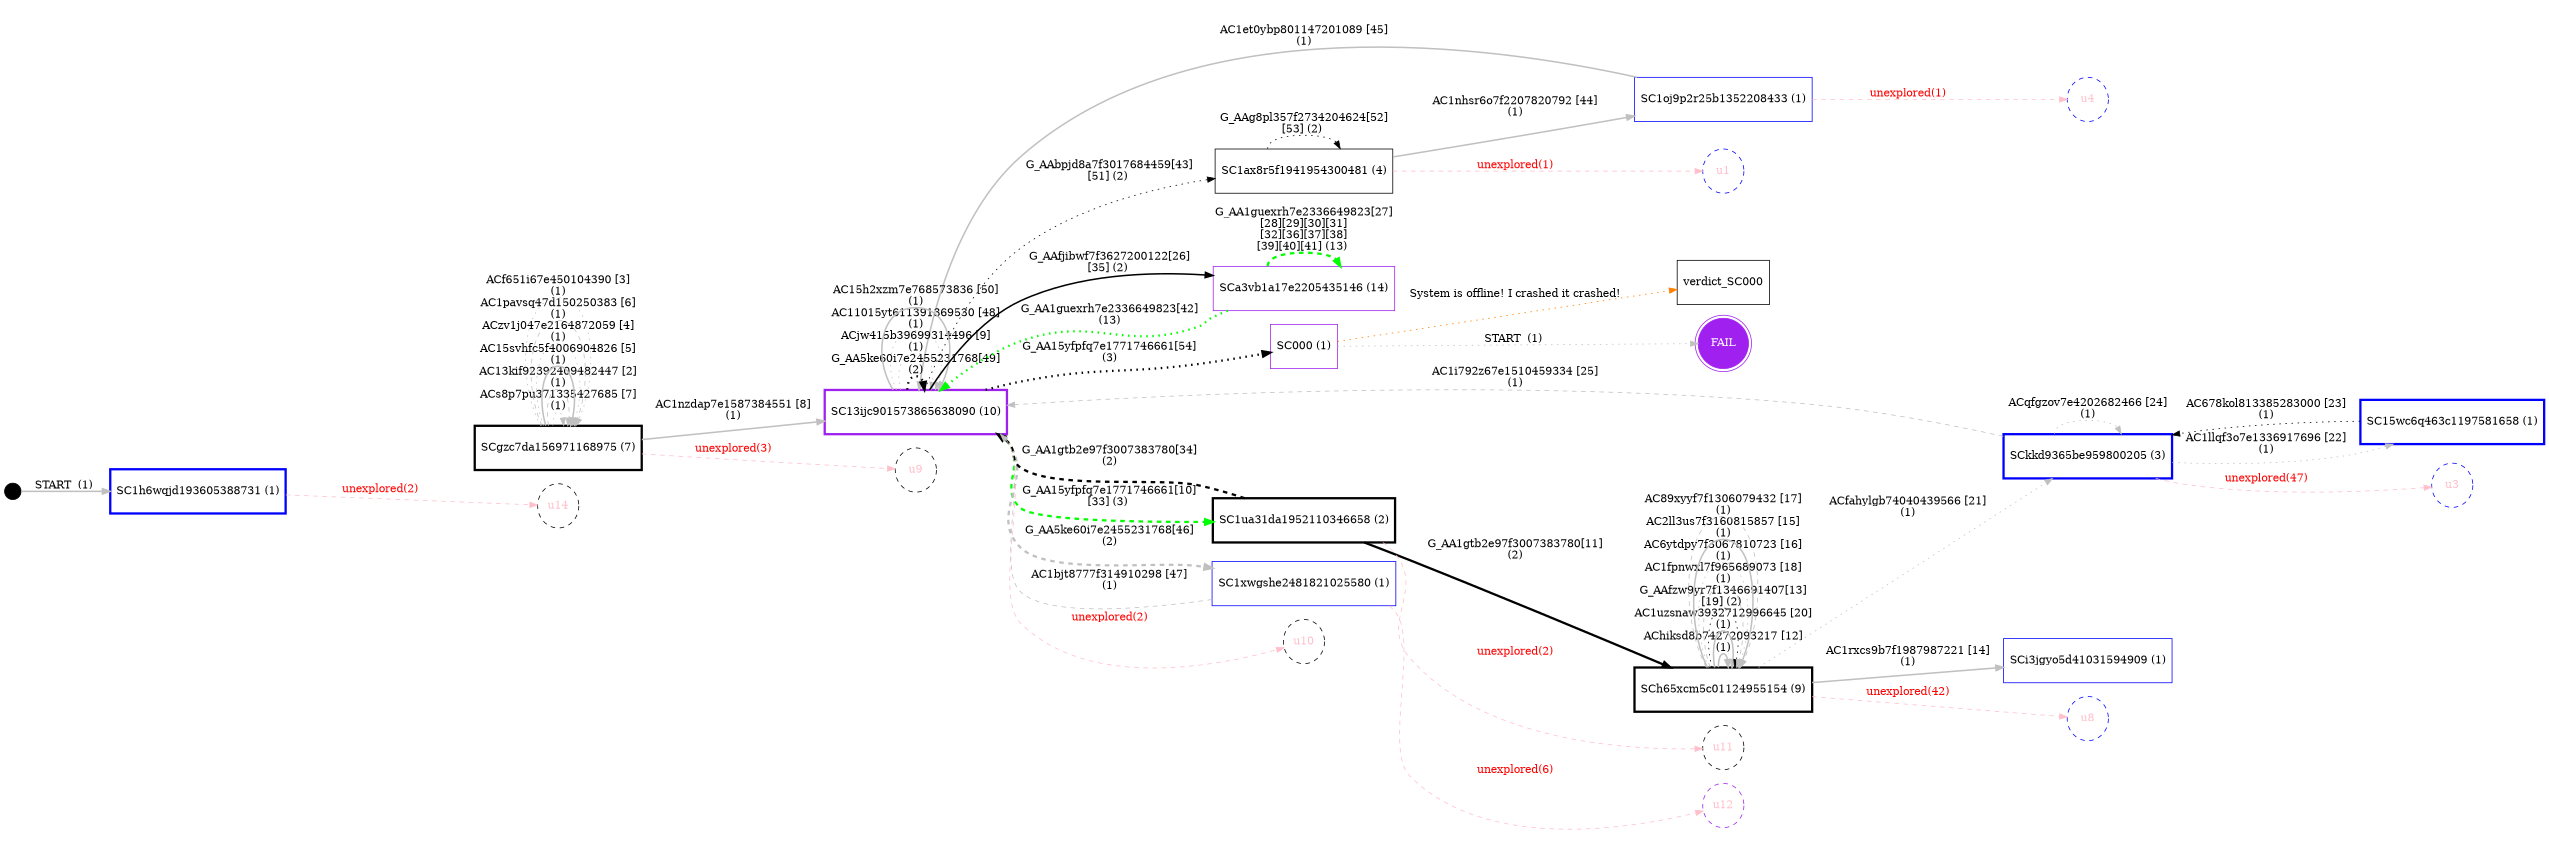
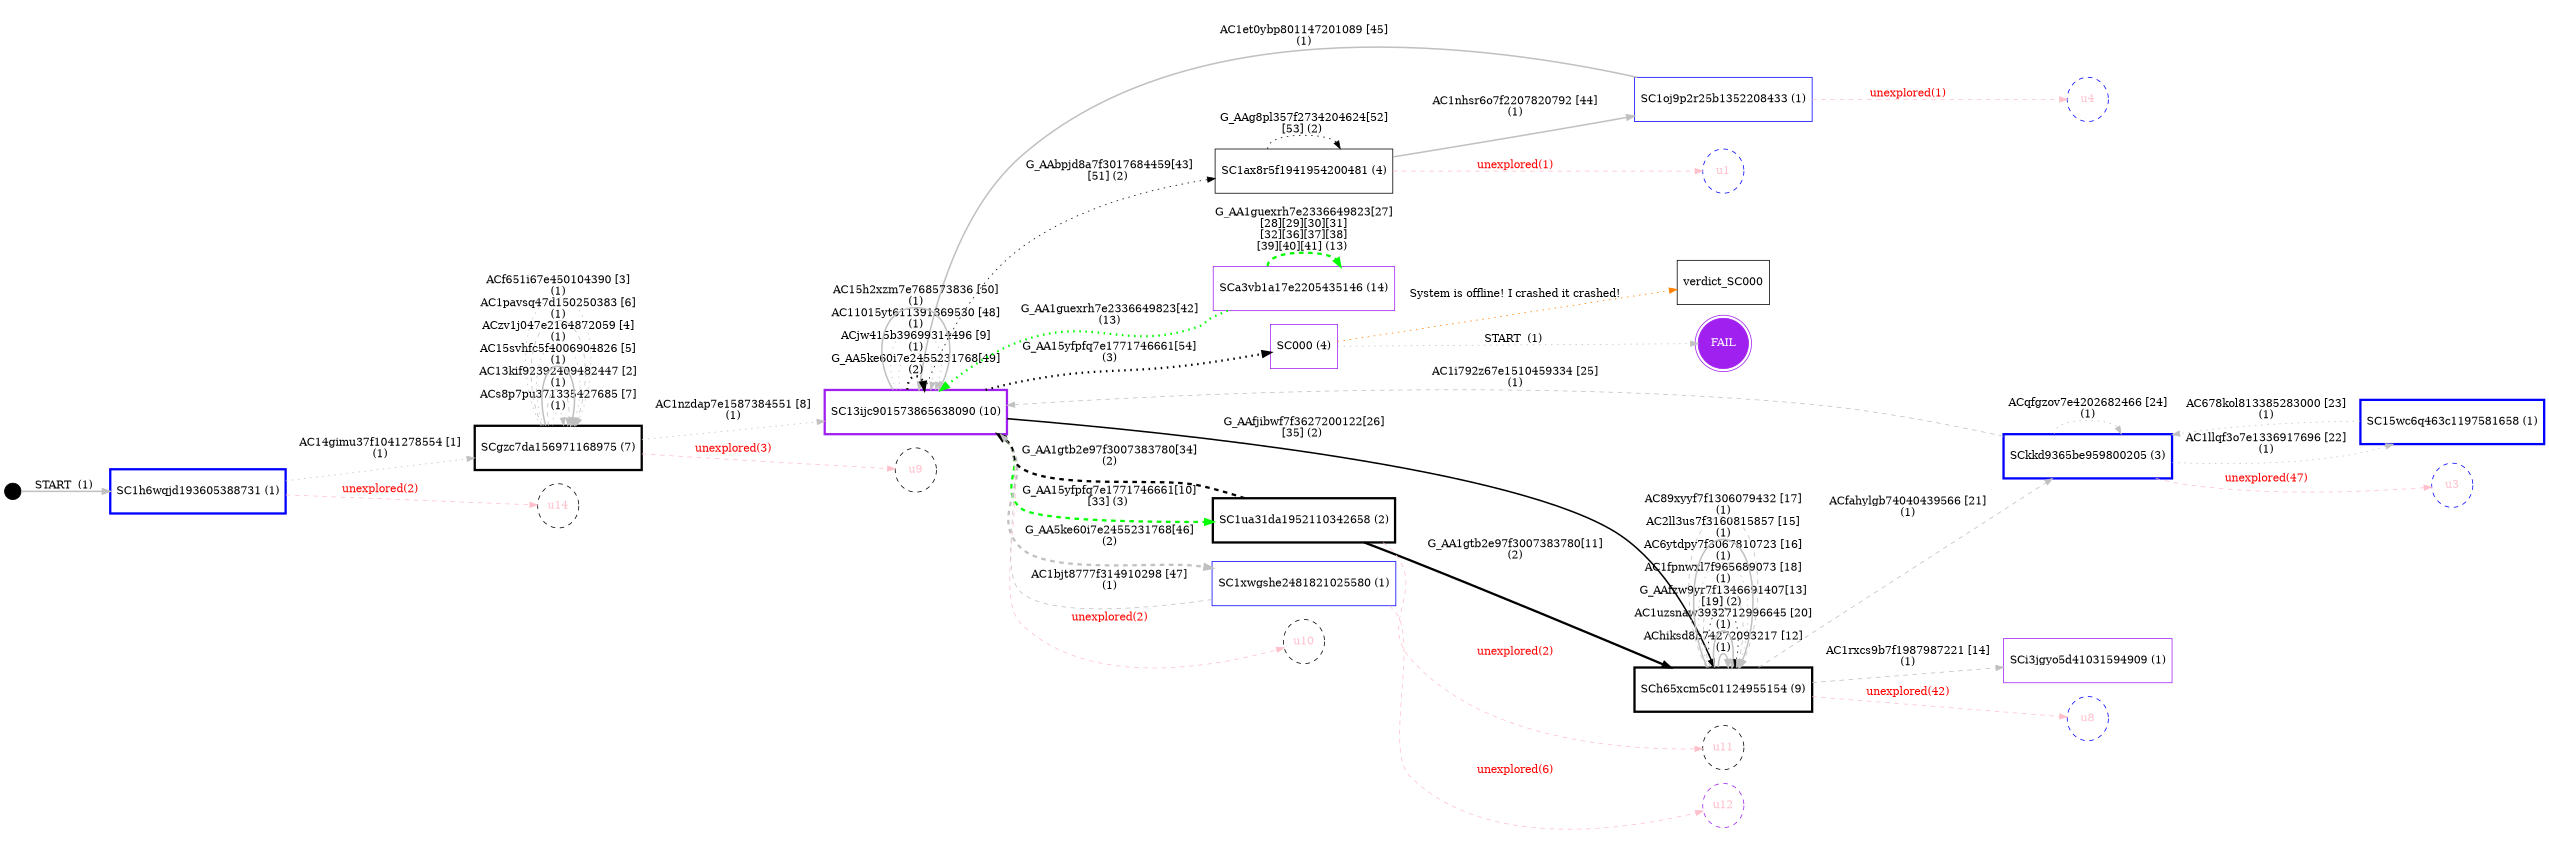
(1304, 171) -> (1304, 171)
(1048, 290) -> (1396, 467)
(1304, 347) -> (1304, 347)
(2270, 425) -> (2270, 425)
(729, 431) -> (729, 431)
none -> (376, 470)
(1304, 520) -> (1304, 520)
(1902, 575) -> (1902, 575)
(2088, 661) -> (2088, 661)
(1904, 675) -> (1904, 675)
